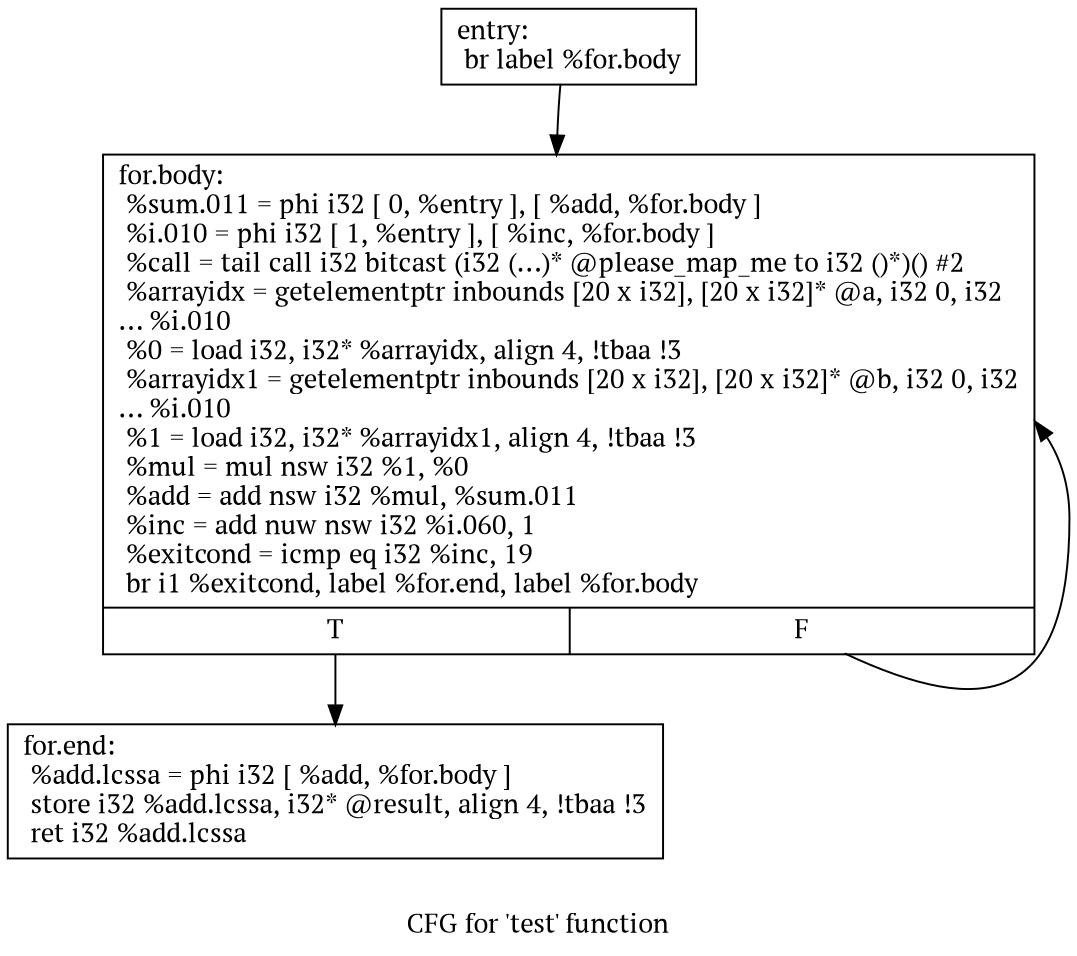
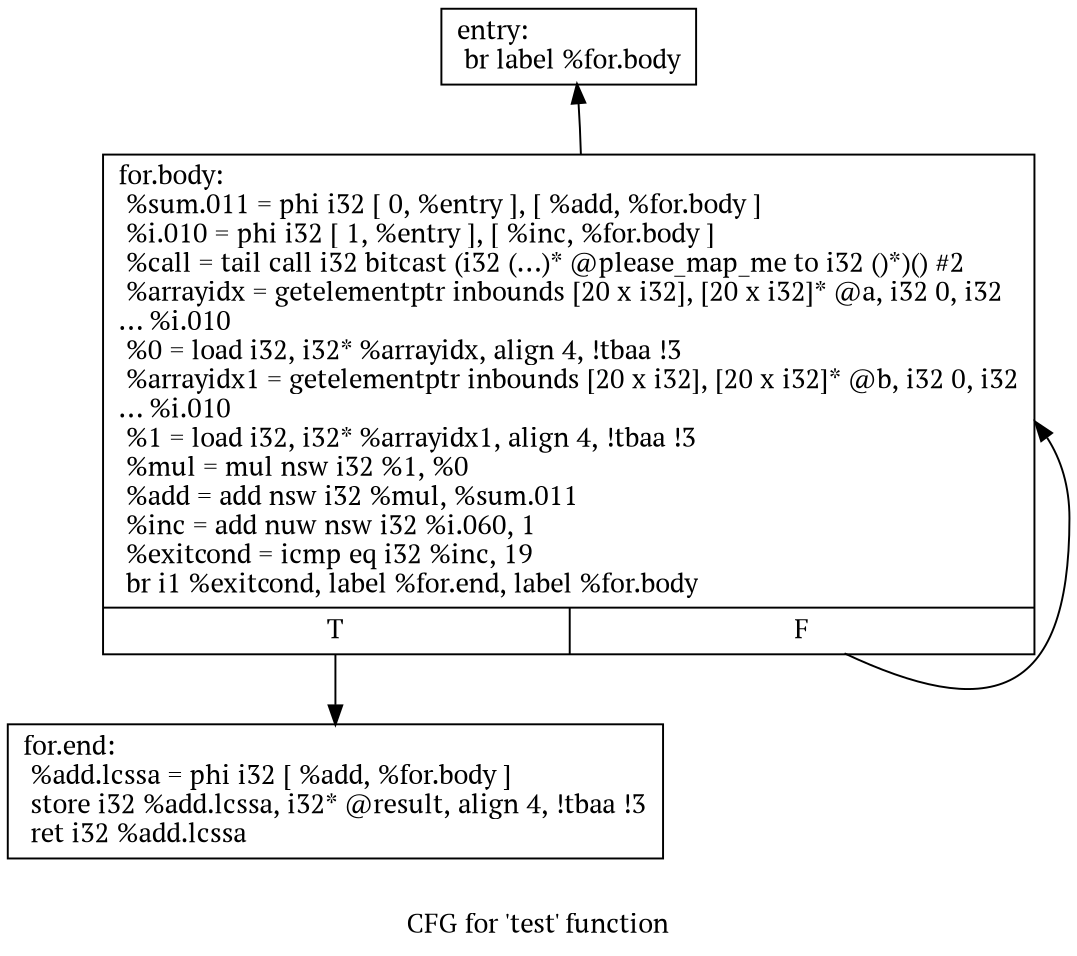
(559, 110) -> (580, 129)
